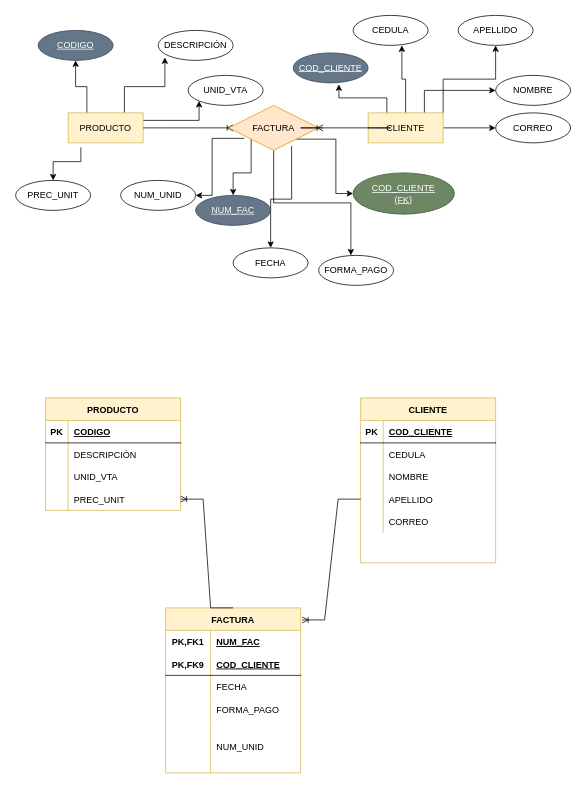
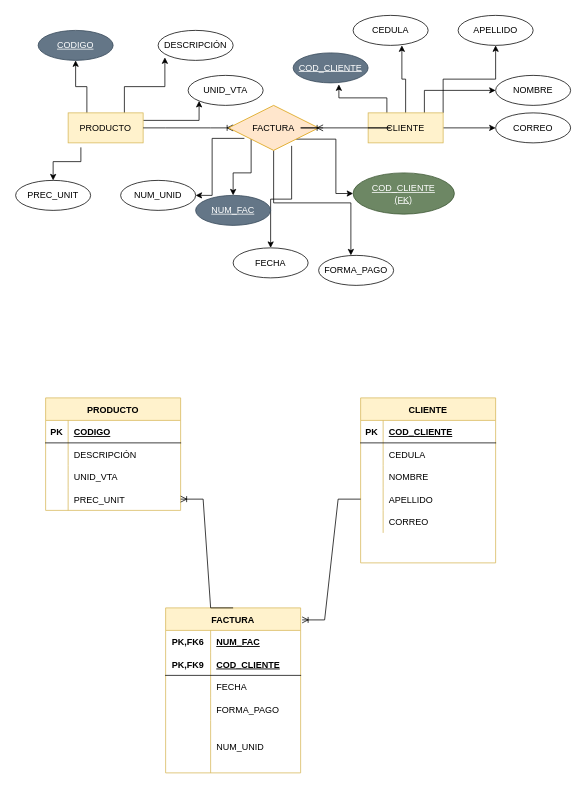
(188, 642) -> (188, 642)
